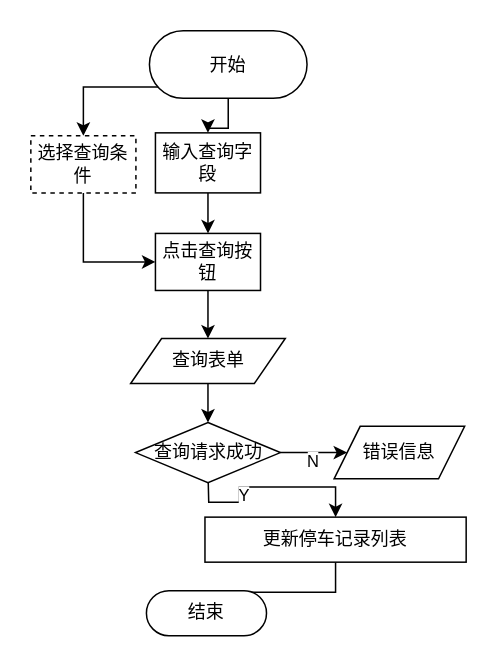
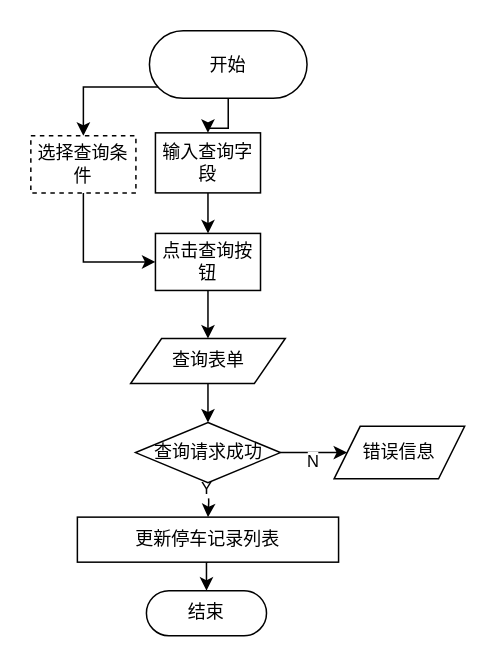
(335, 539) -> (208, 539)
